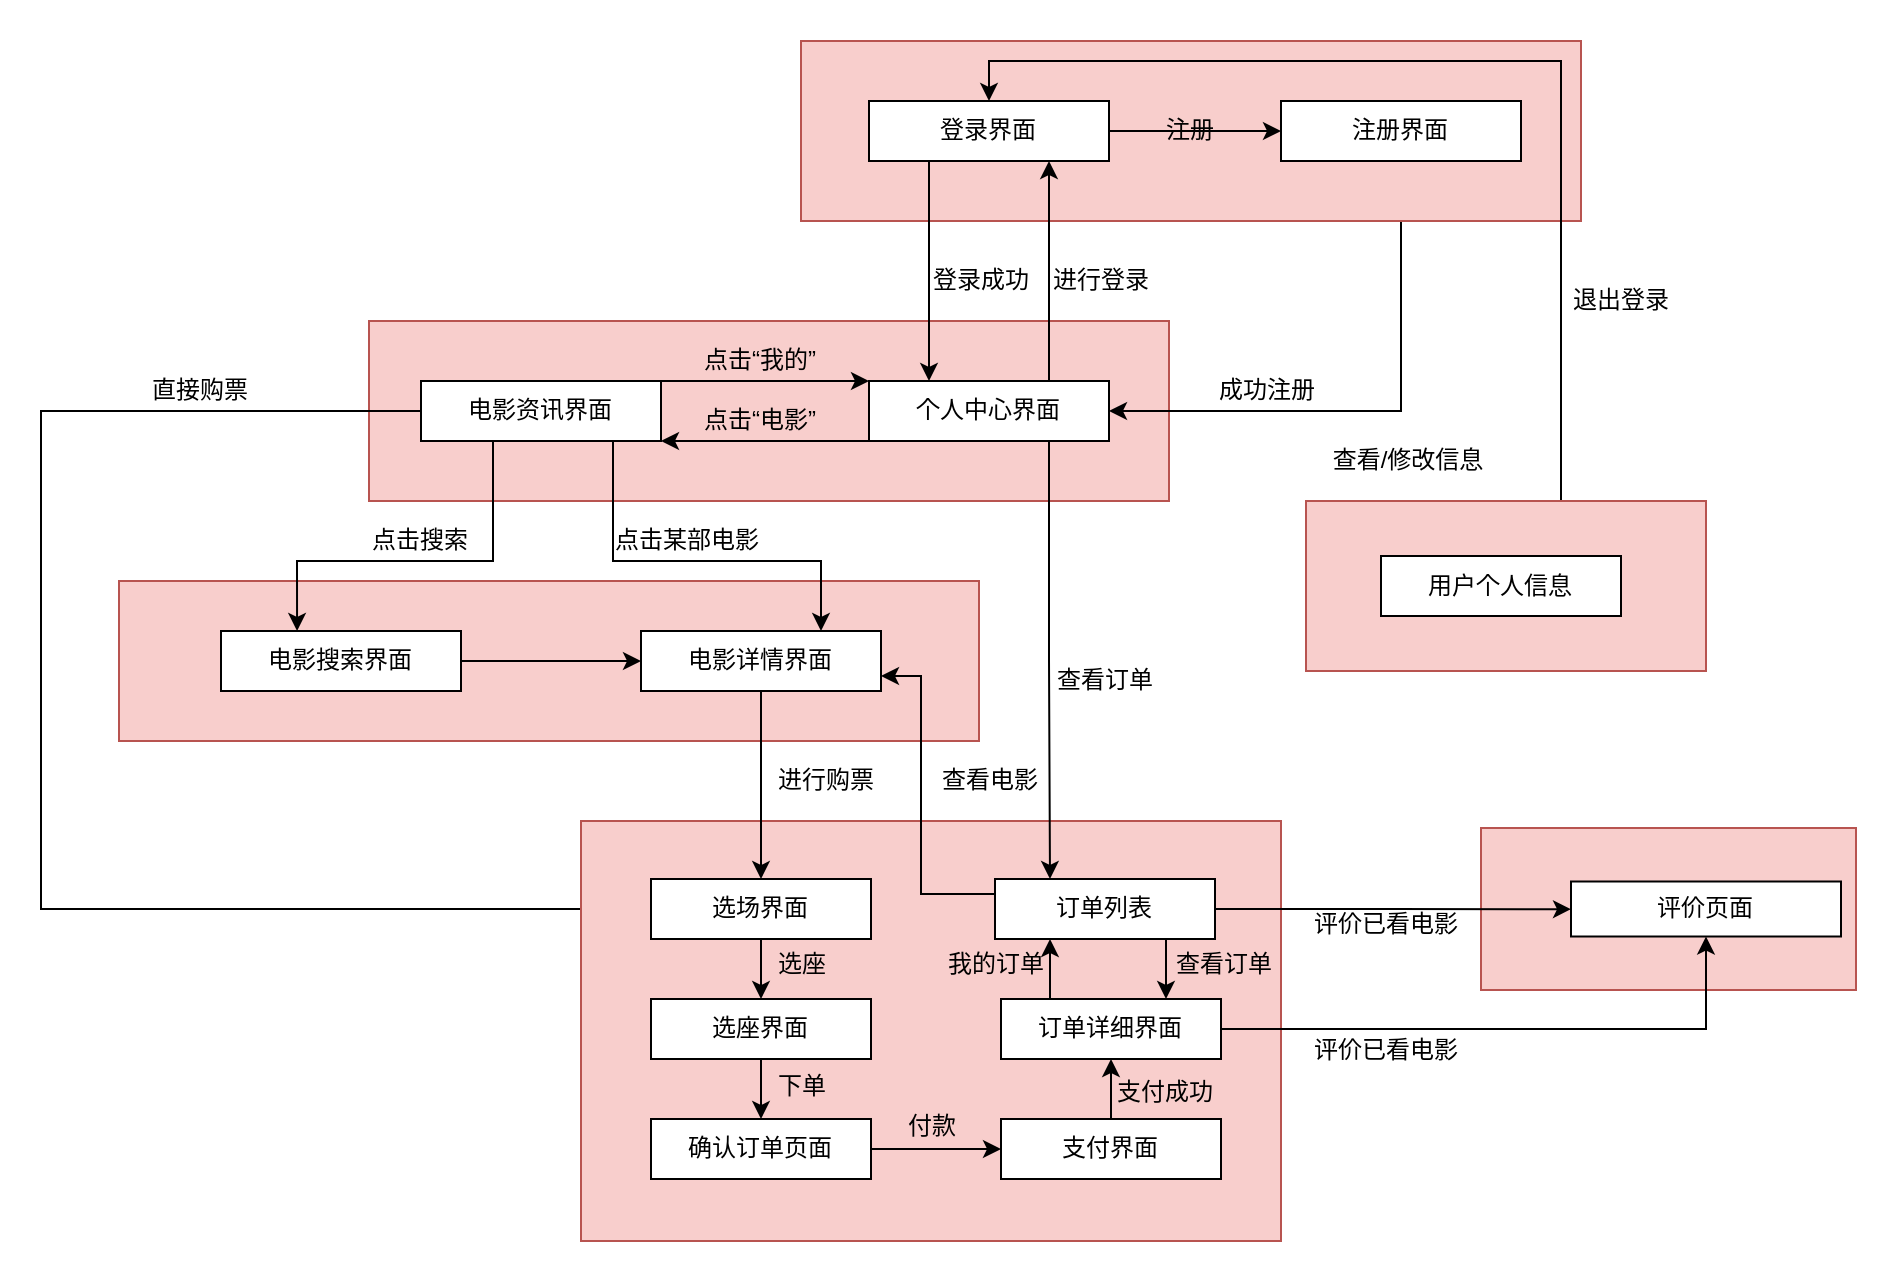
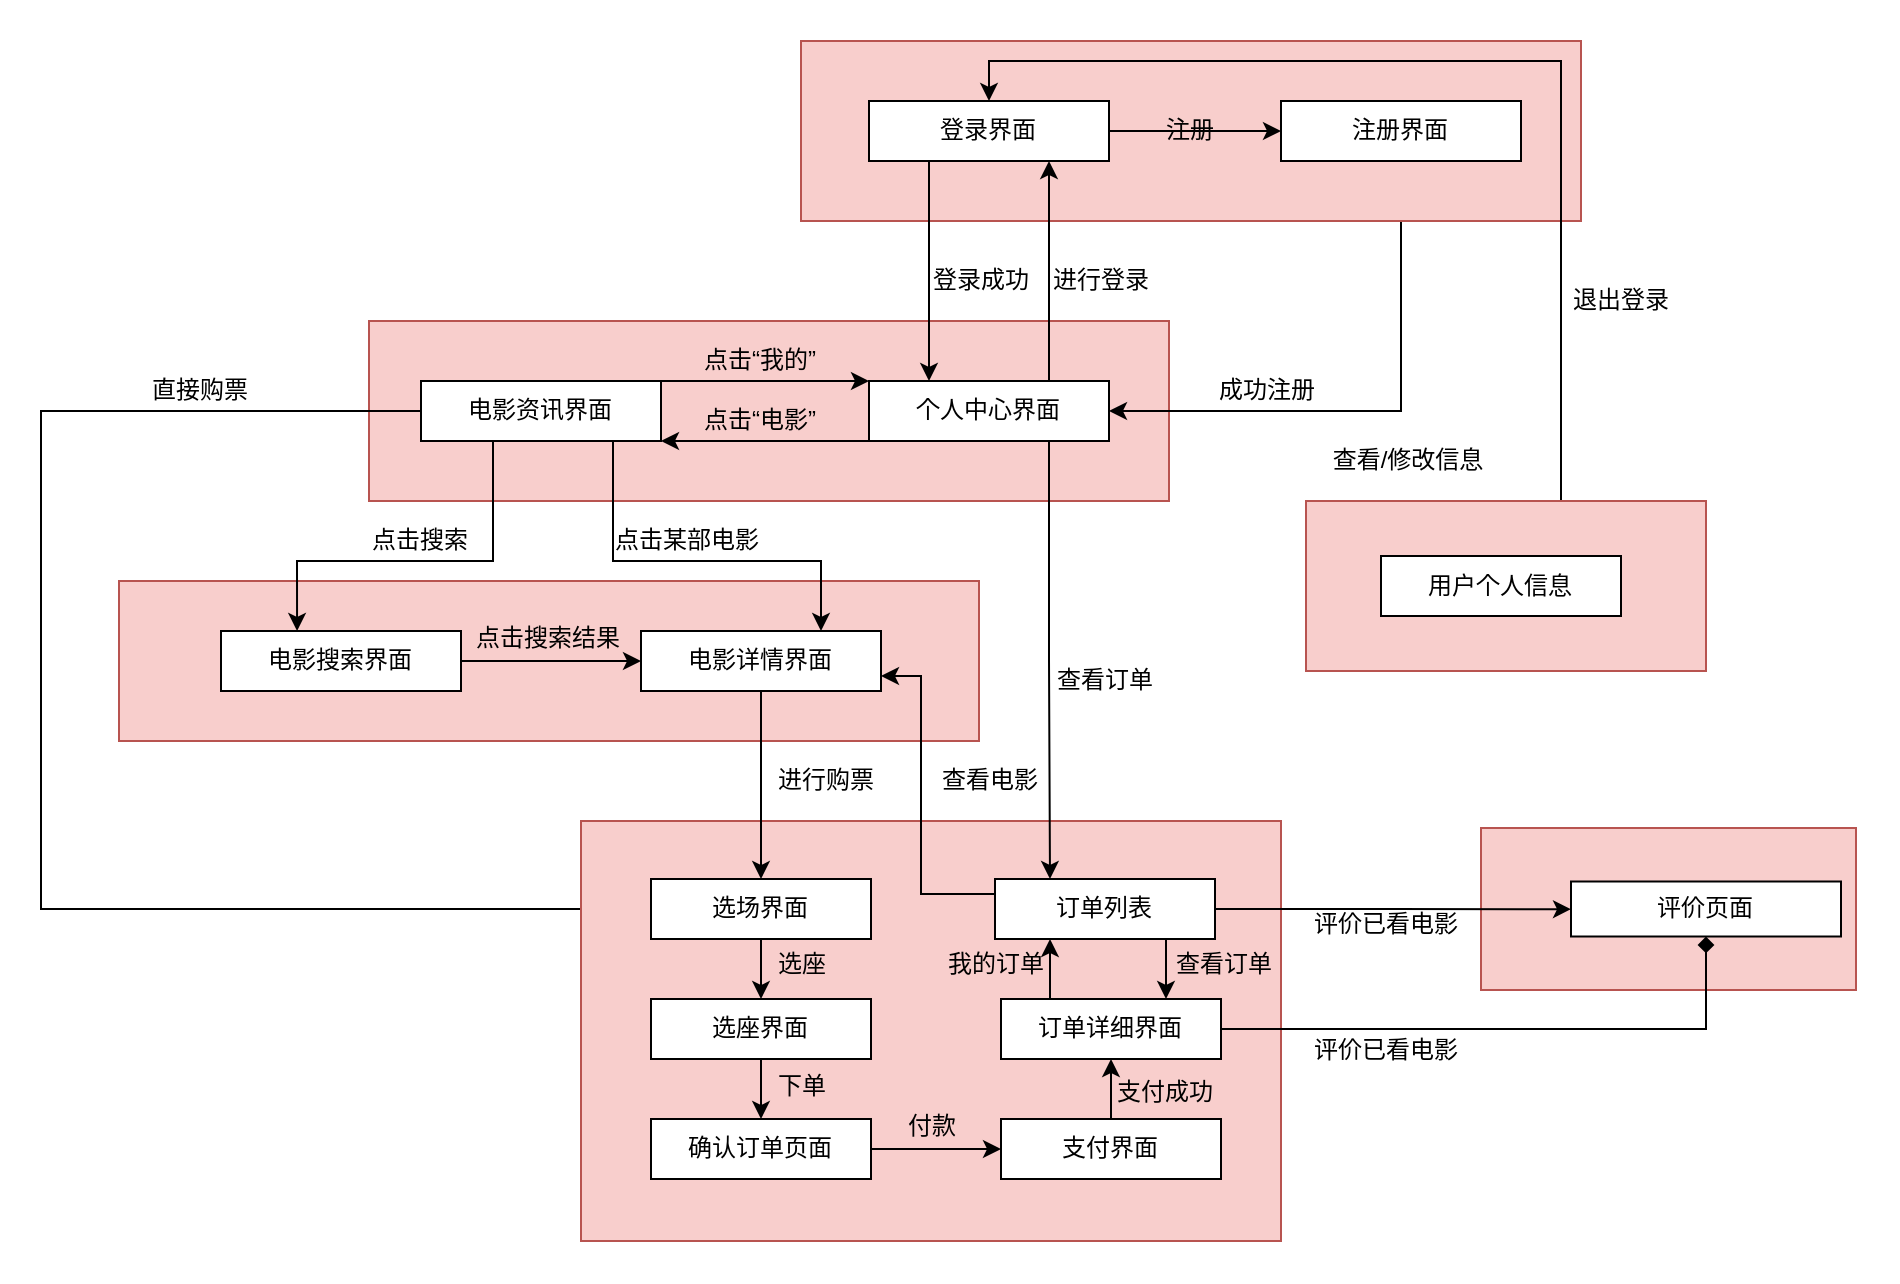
none -> (549, 639)
(1706, 951) -> (1706, 953)
